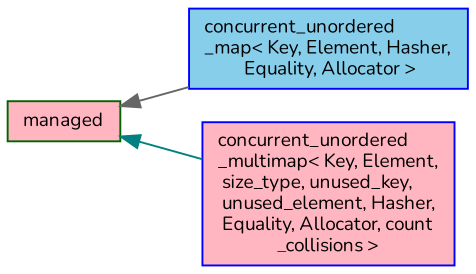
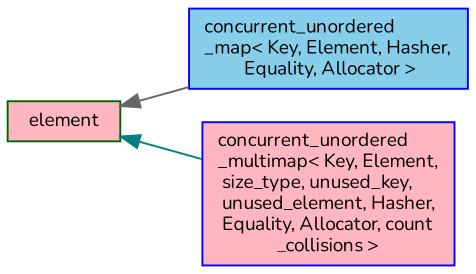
(64, 121) -> (64, 121)
